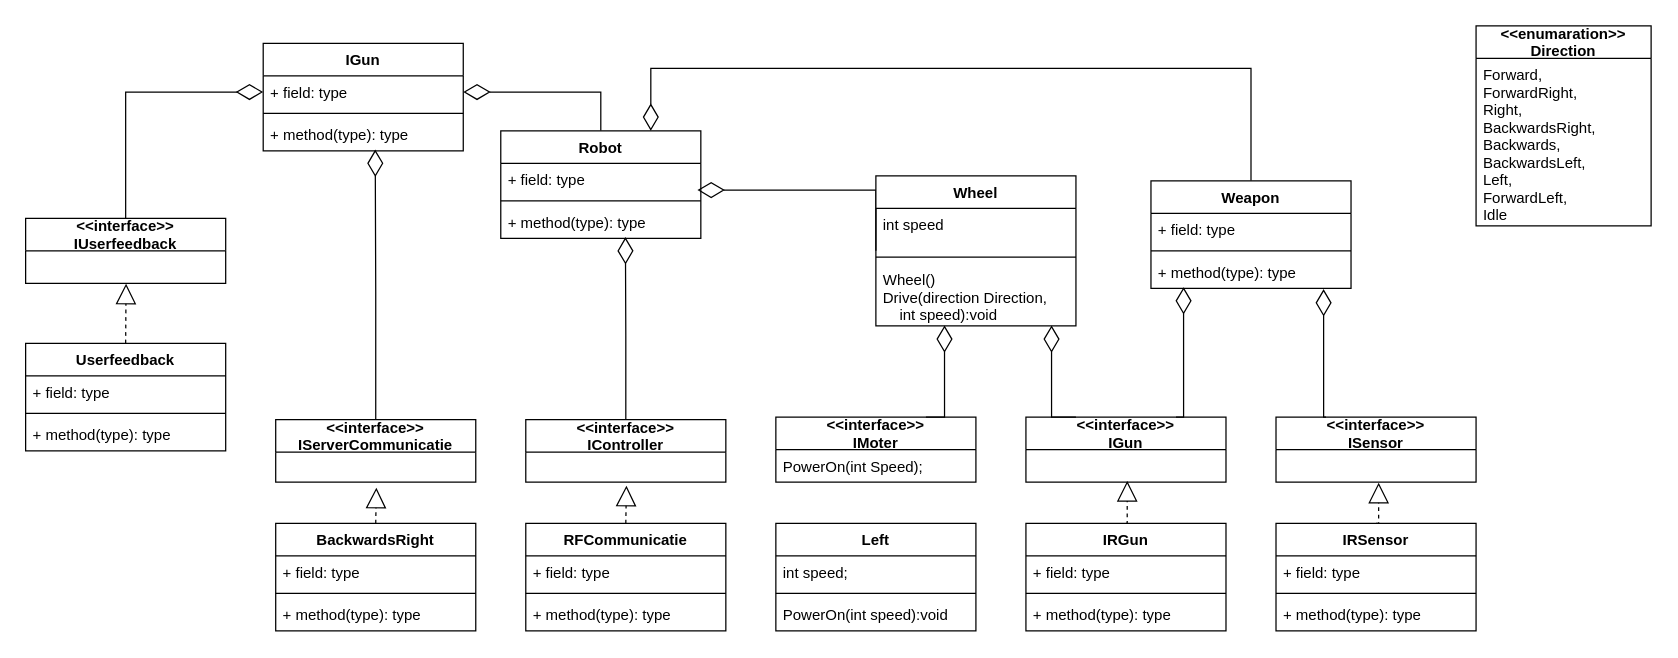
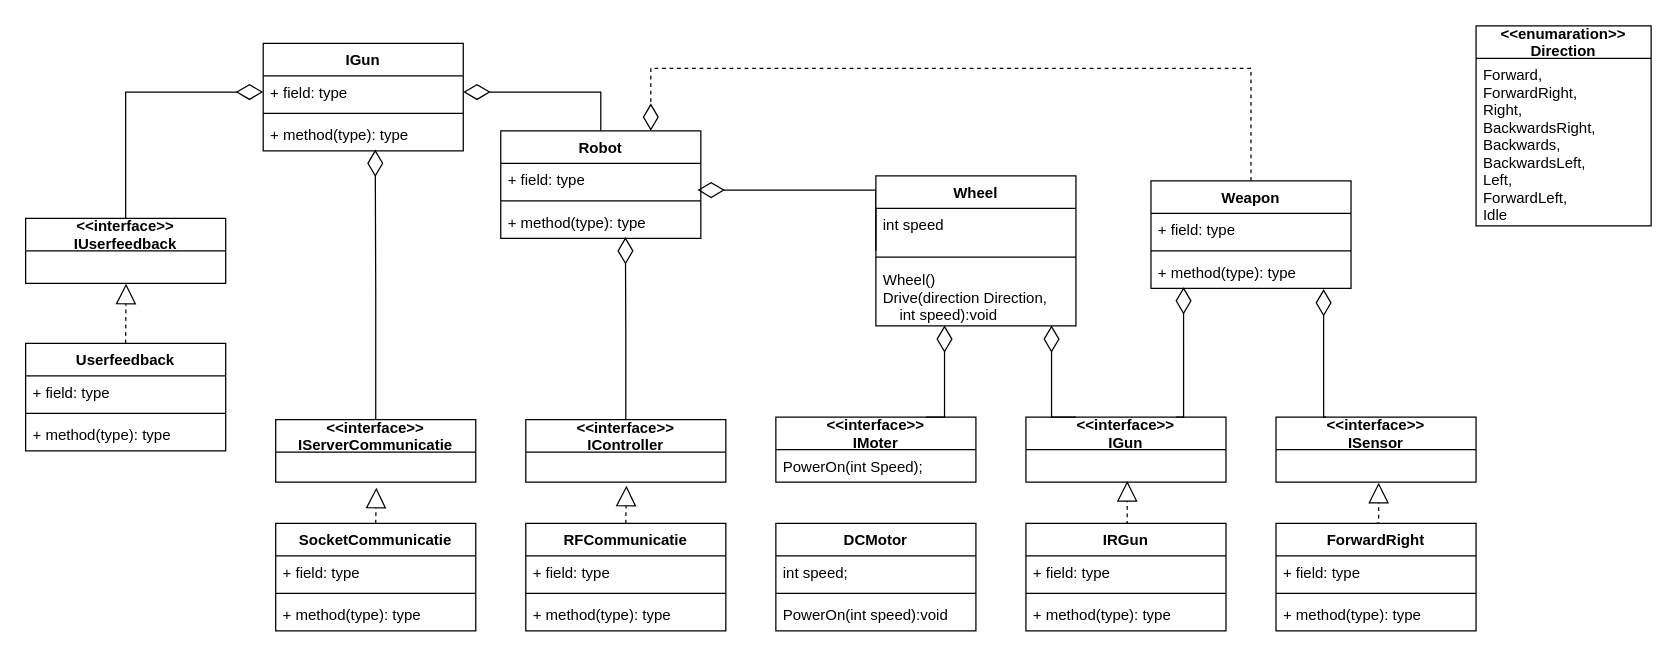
(988, 68) -> (988, 68)
(375, 540) -> (375, 540)
(875, 540) -> (875, 540)
(1375, 540) -> (1375, 540)
